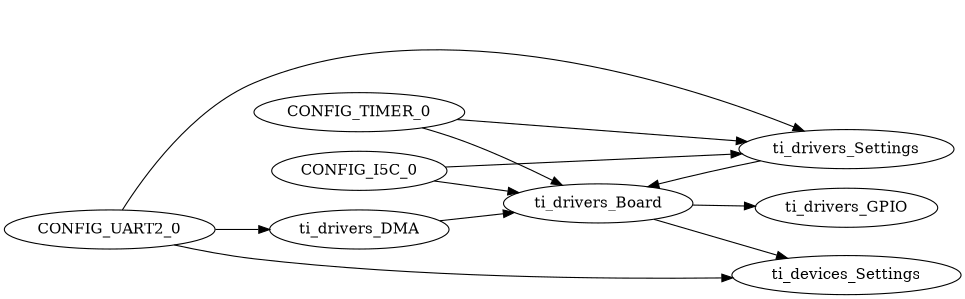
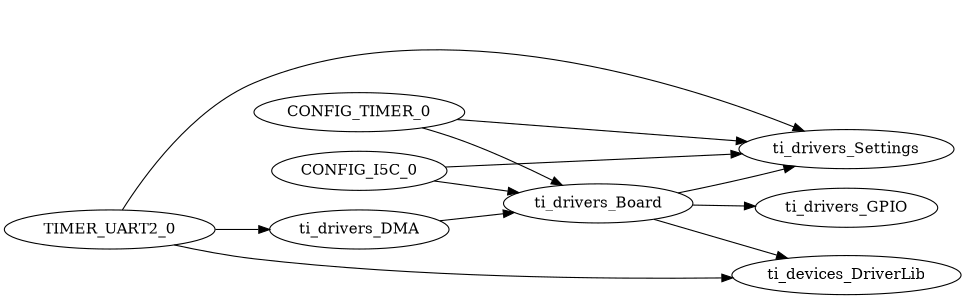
(710, 172) -> (731, 182)
(110, 229) -> (110, 229)
(846, 275) -> (846, 275)
